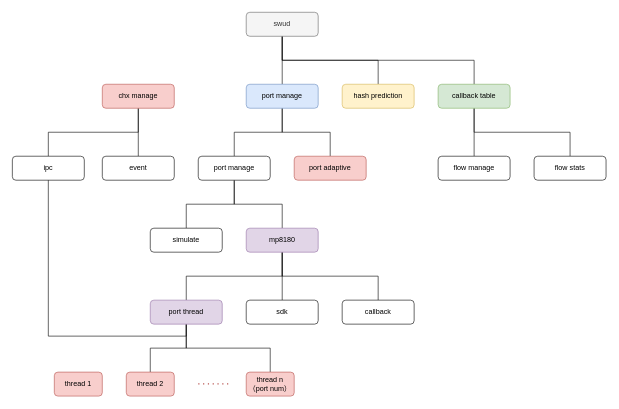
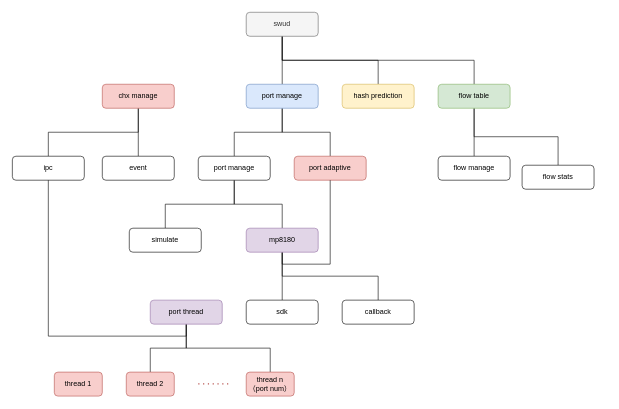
(474, 96) -> (474, 96)
(570, 168) -> (558, 177)
(186, 240) -> (165, 240)
(221, 276) -> (330, 245)
